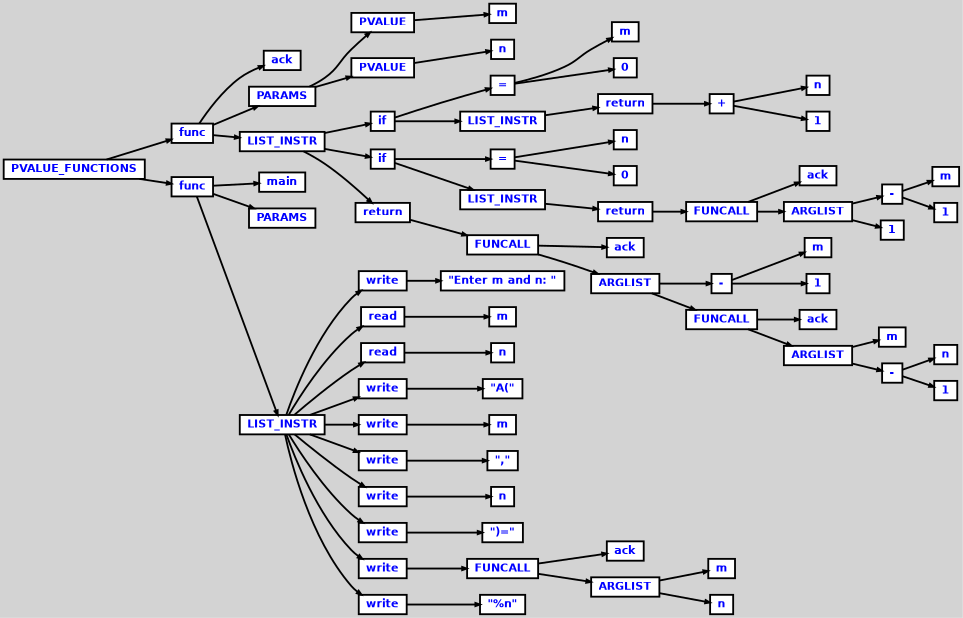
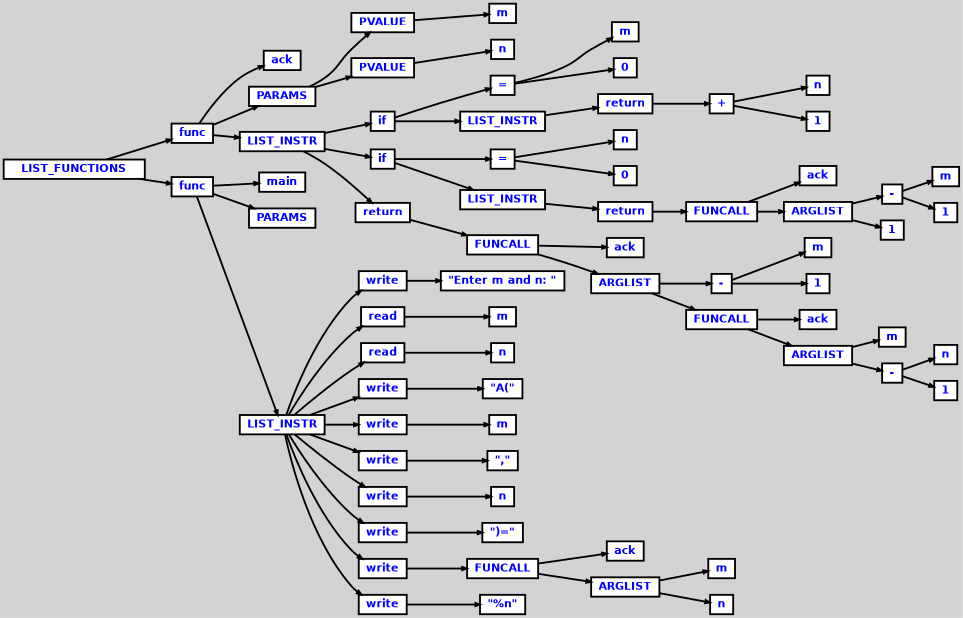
(74, 169) -> (74, 169)
